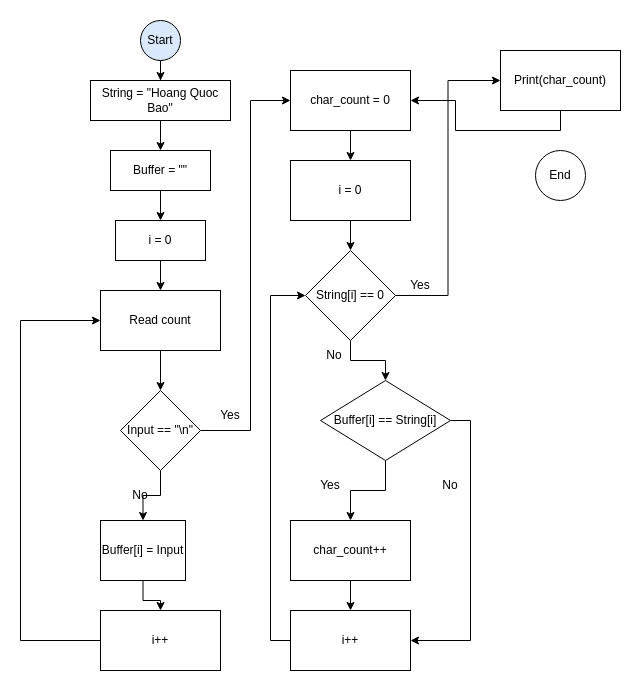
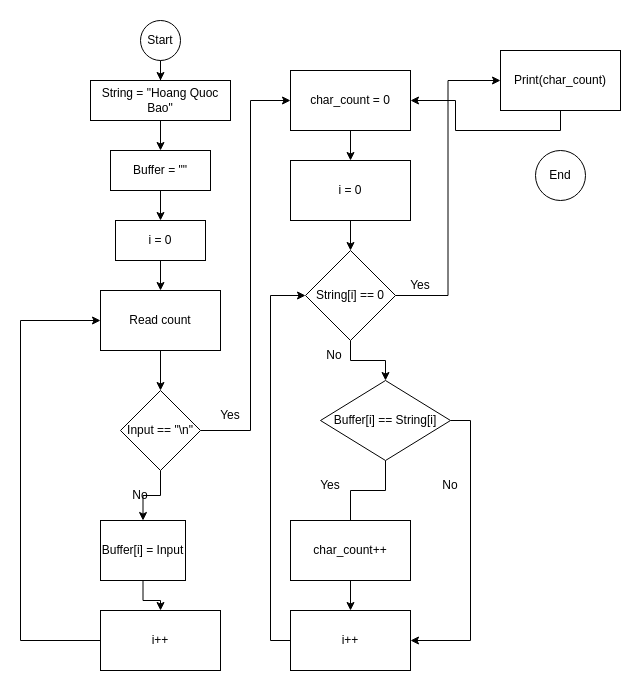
(161, 41) -> (161, 41)
(351, 512) -> (351, 515)
